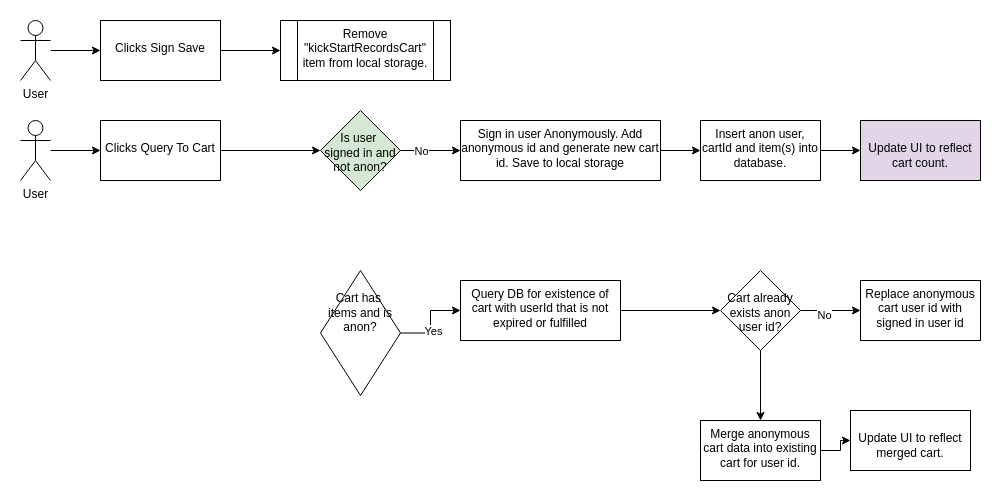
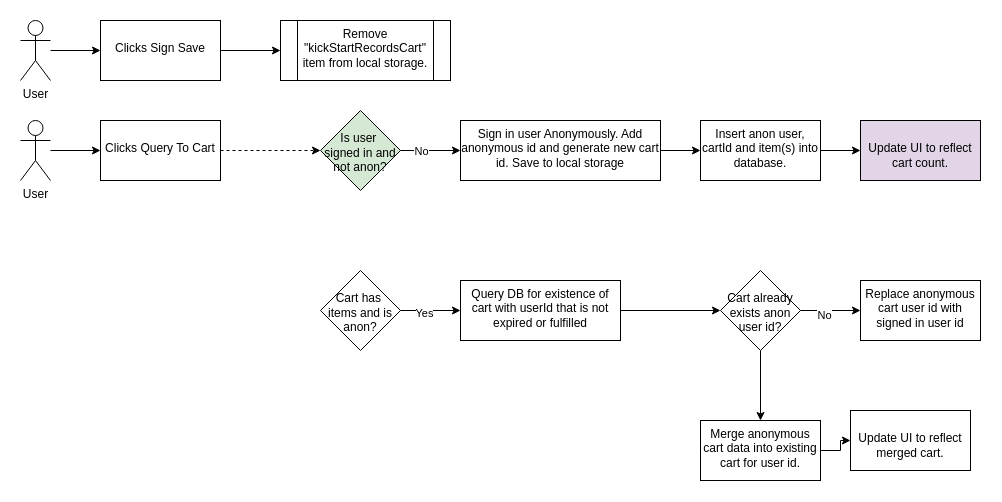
(267, 151) -> (267, 151)
(361, 333) -> (361, 311)
